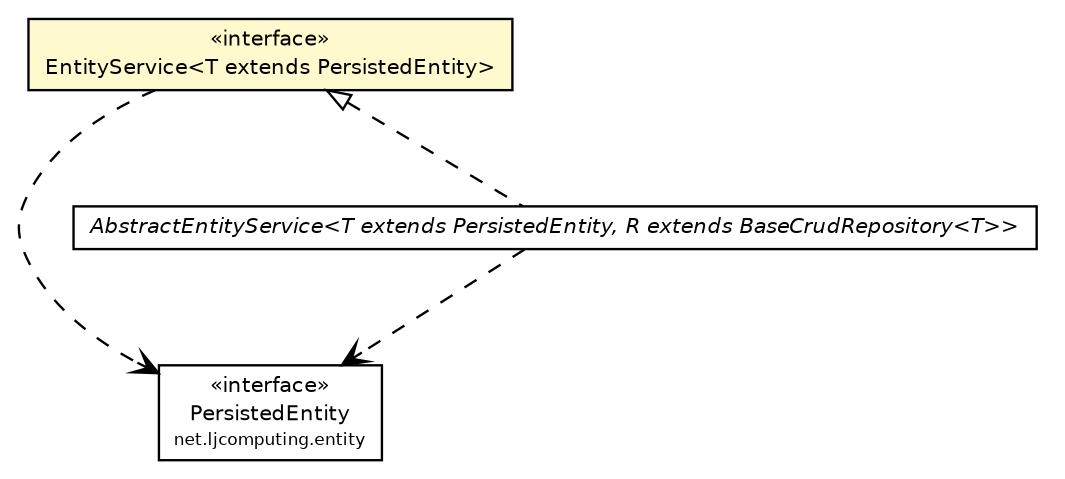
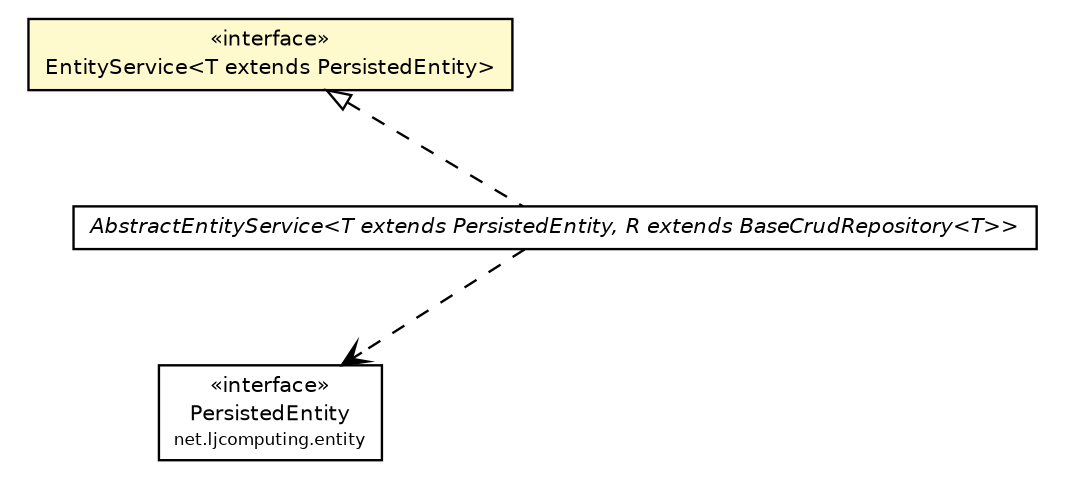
(20, 220) -> none
